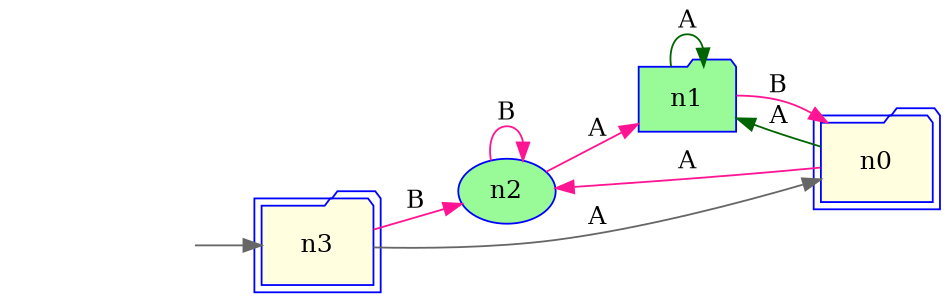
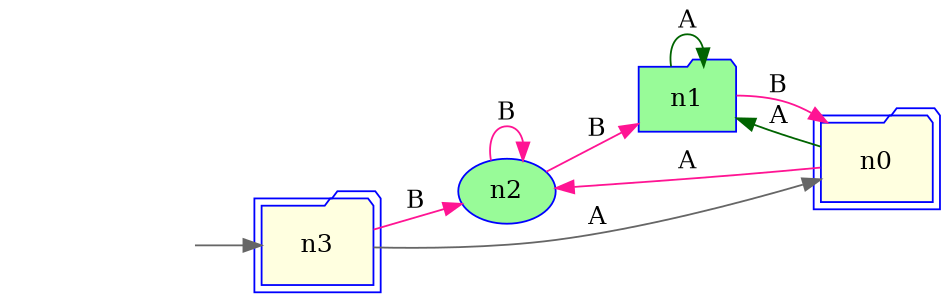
(597, 129) -> (597, 129)
